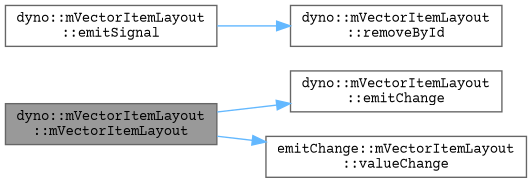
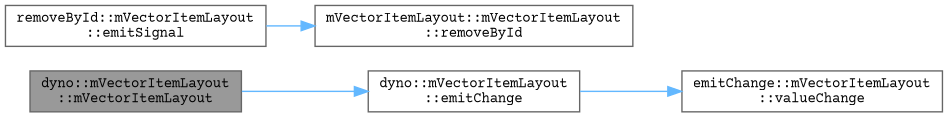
(111, 26) -> (136, 26)
(396, 26) -> (474, 26)
(235, 138) -> (624, 91)
